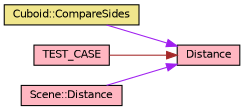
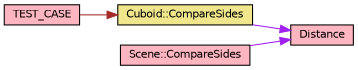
(138, 55) -> (93, 15)
(72, 96) -> (185, 55)
